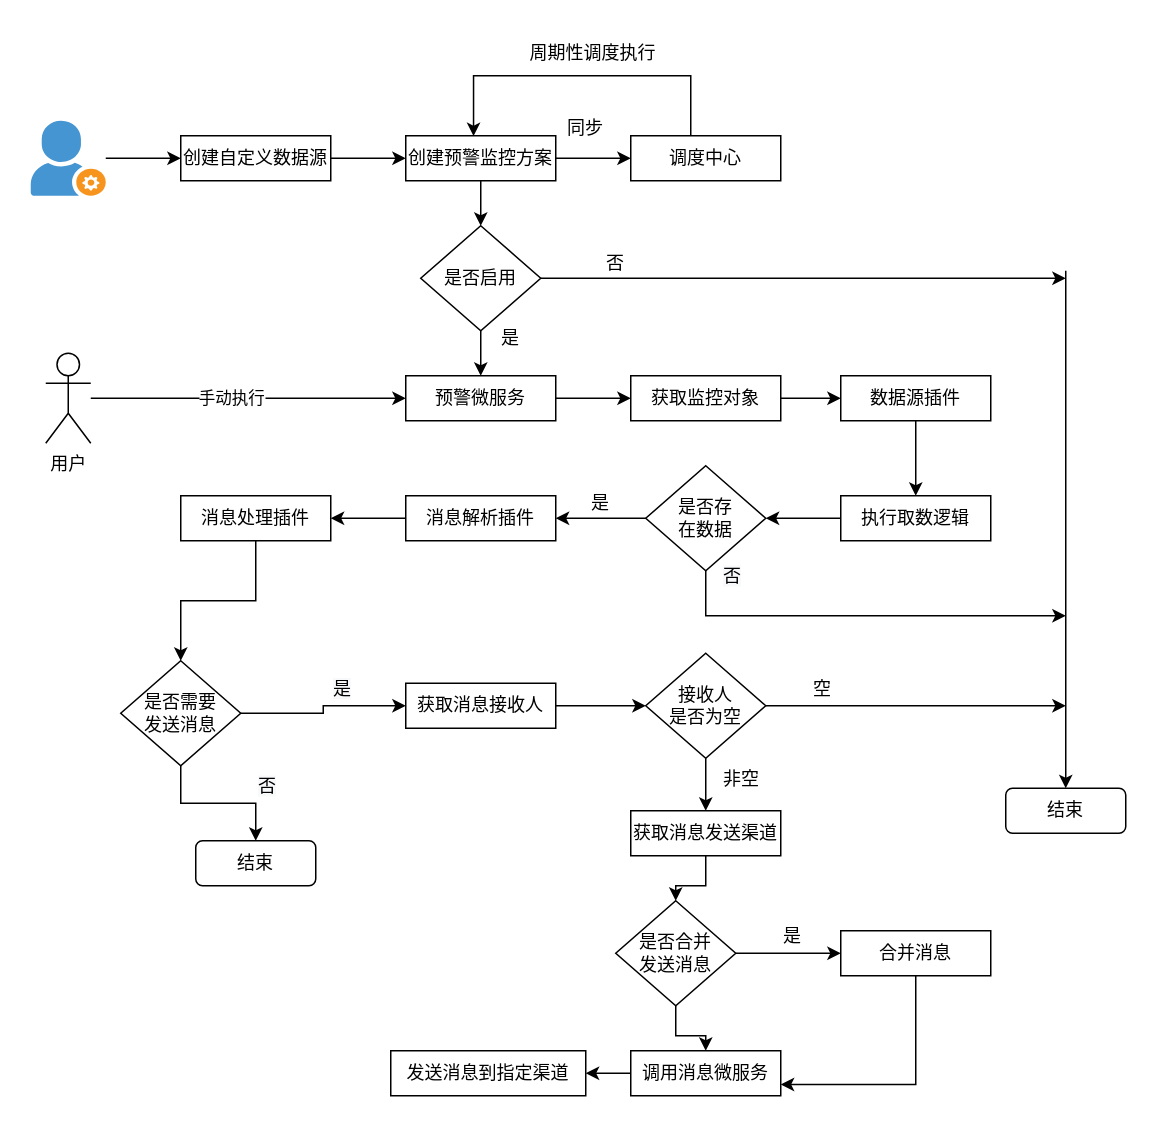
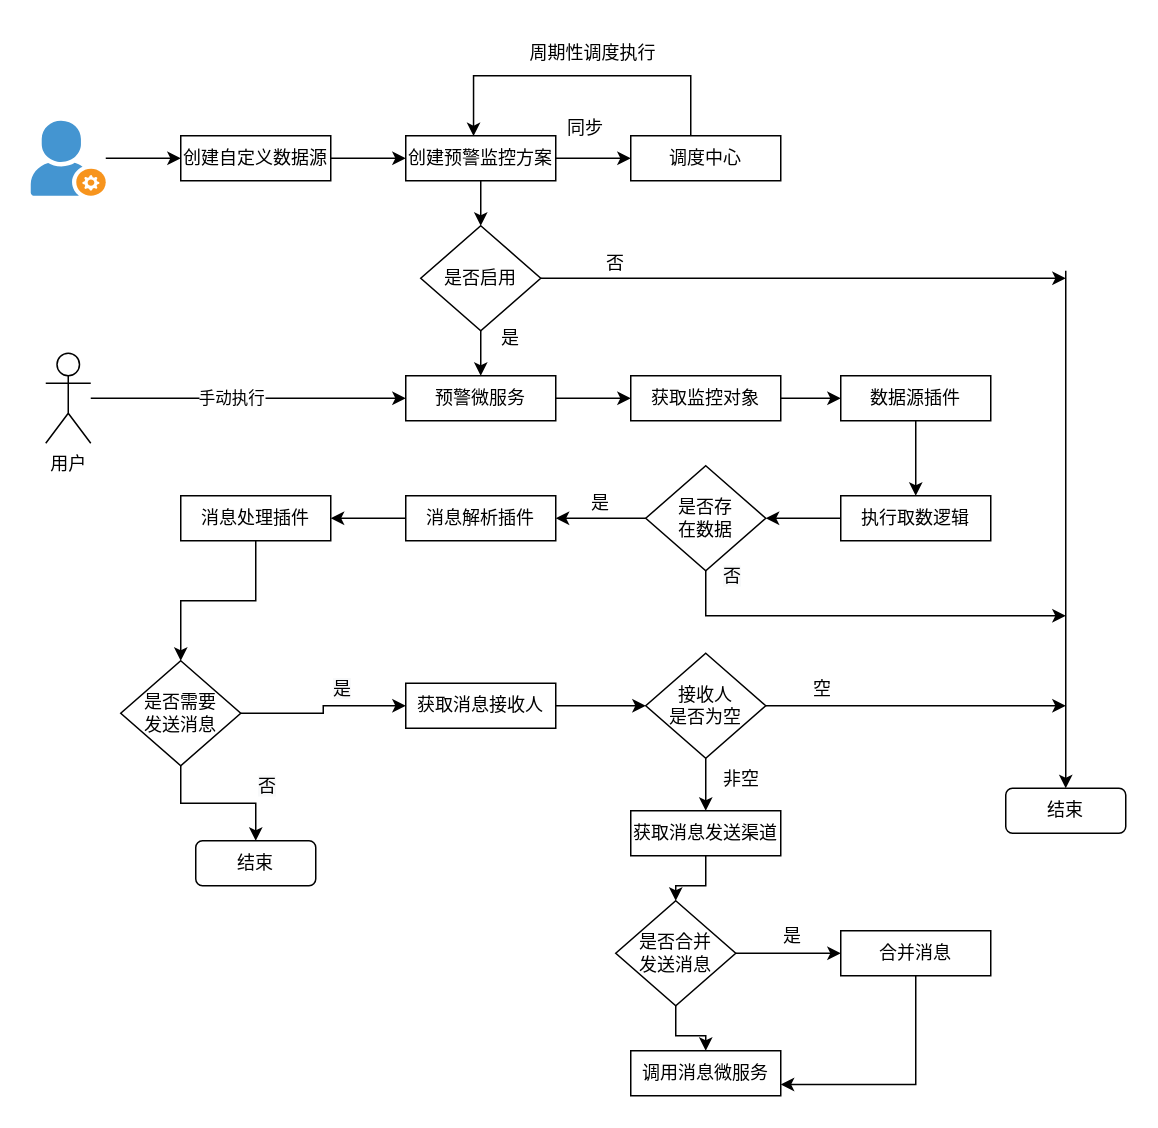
(488, 1073) -> none
(603, 1073) -> none
